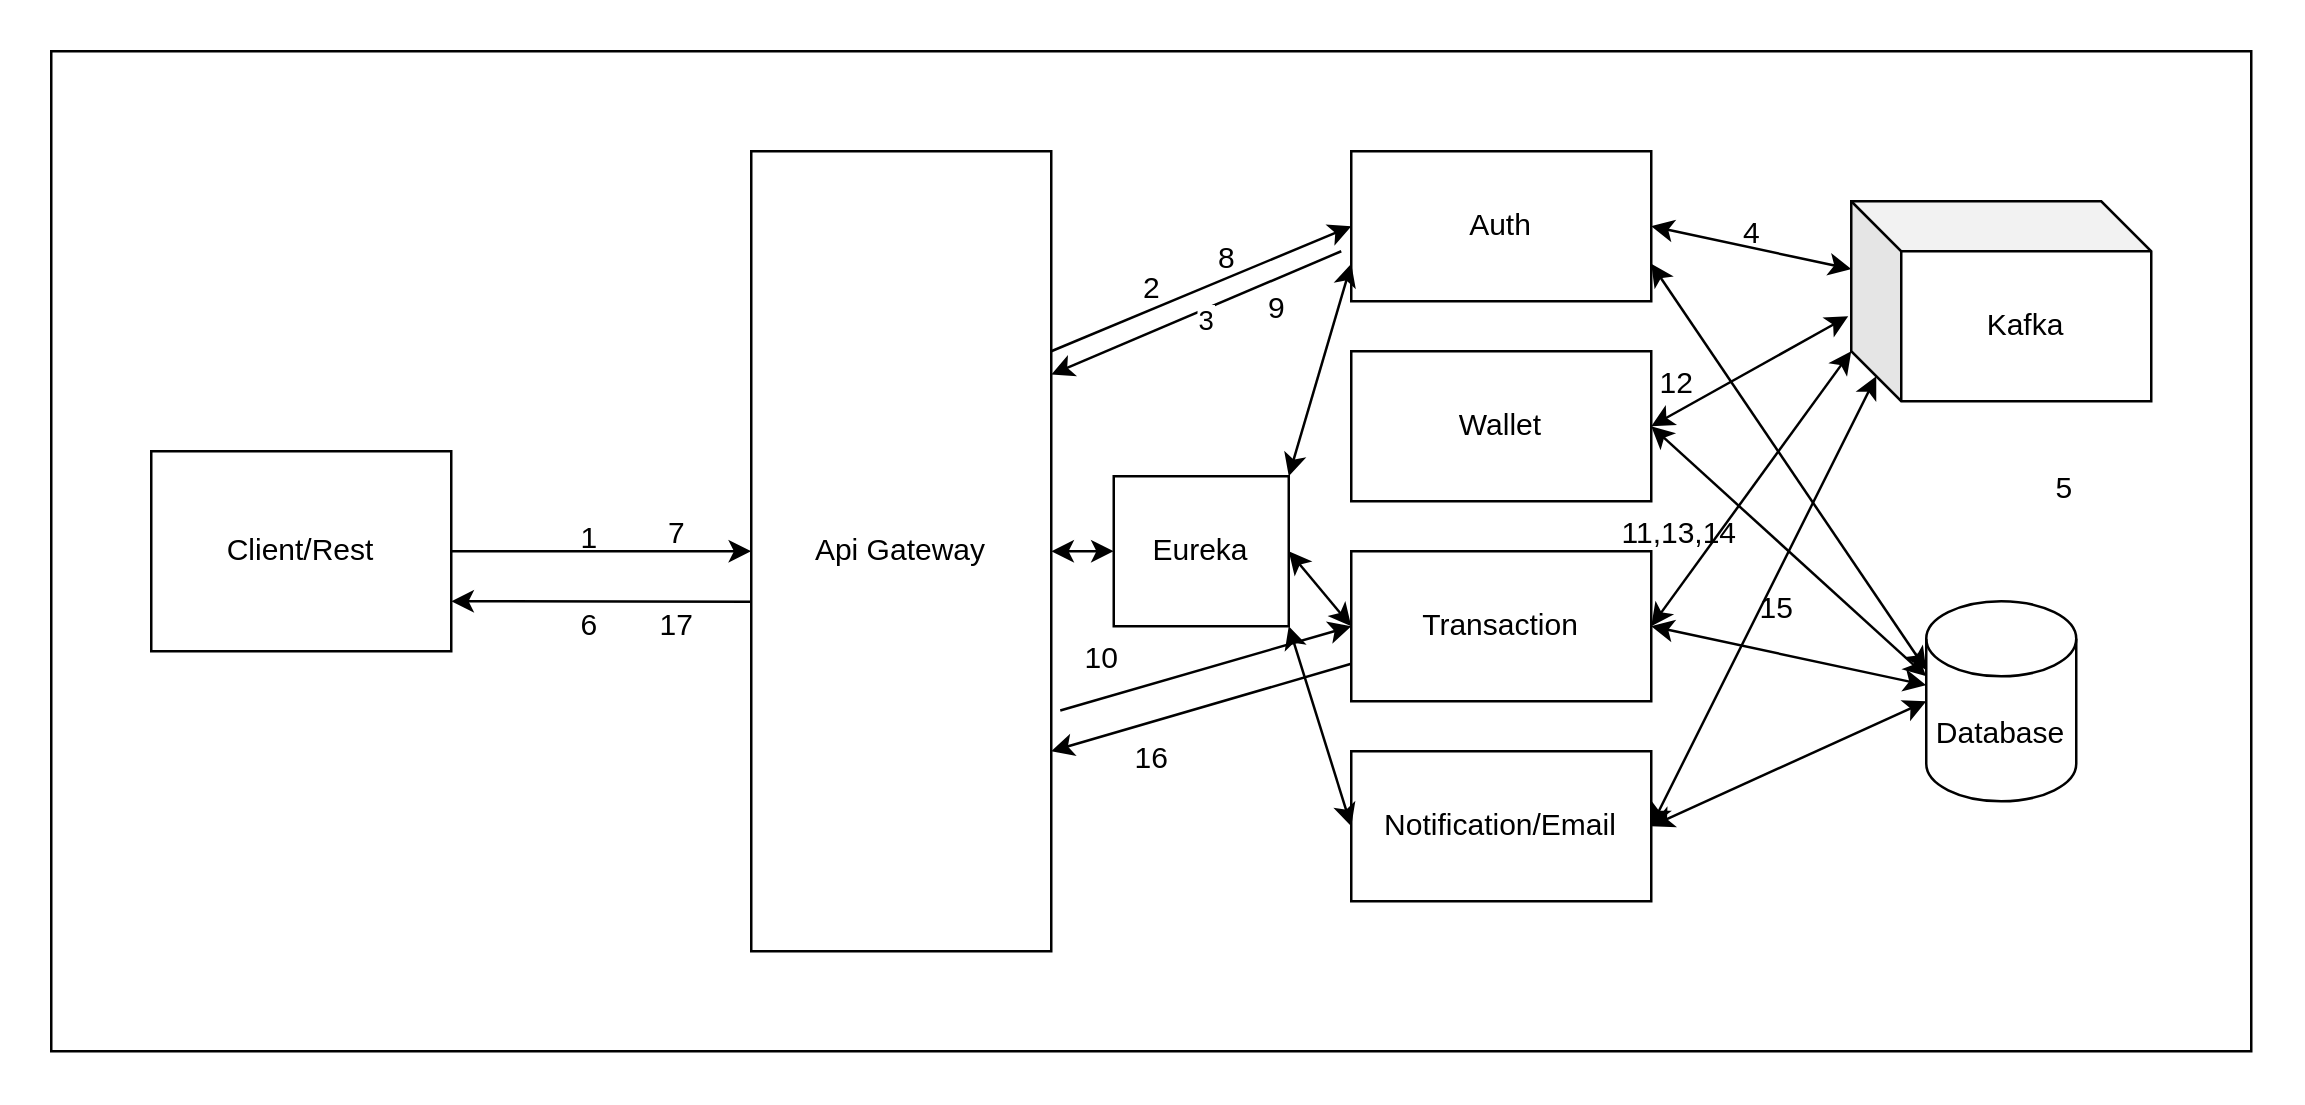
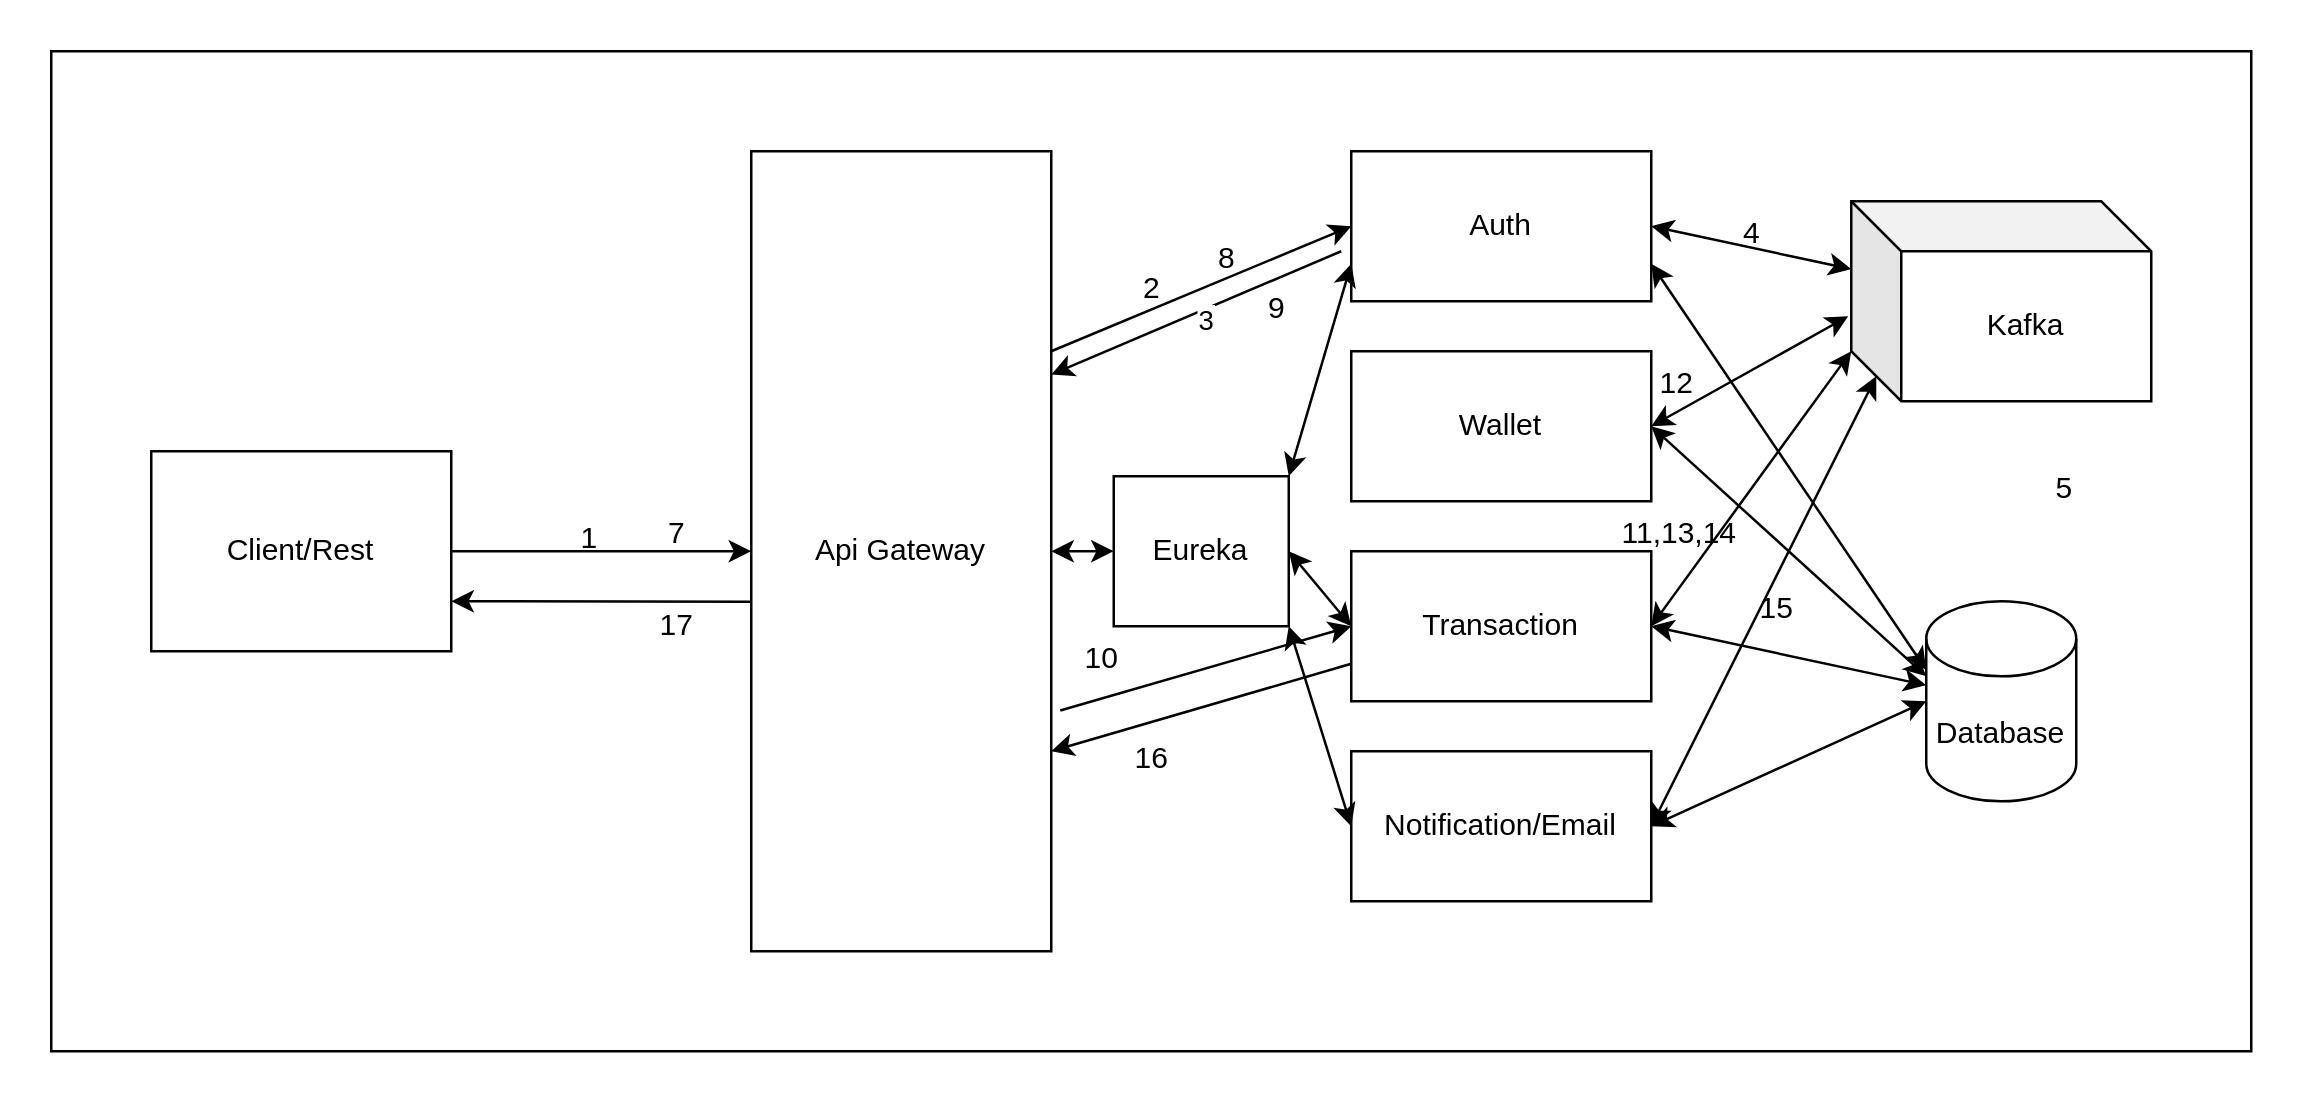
(589, 626) -> none
